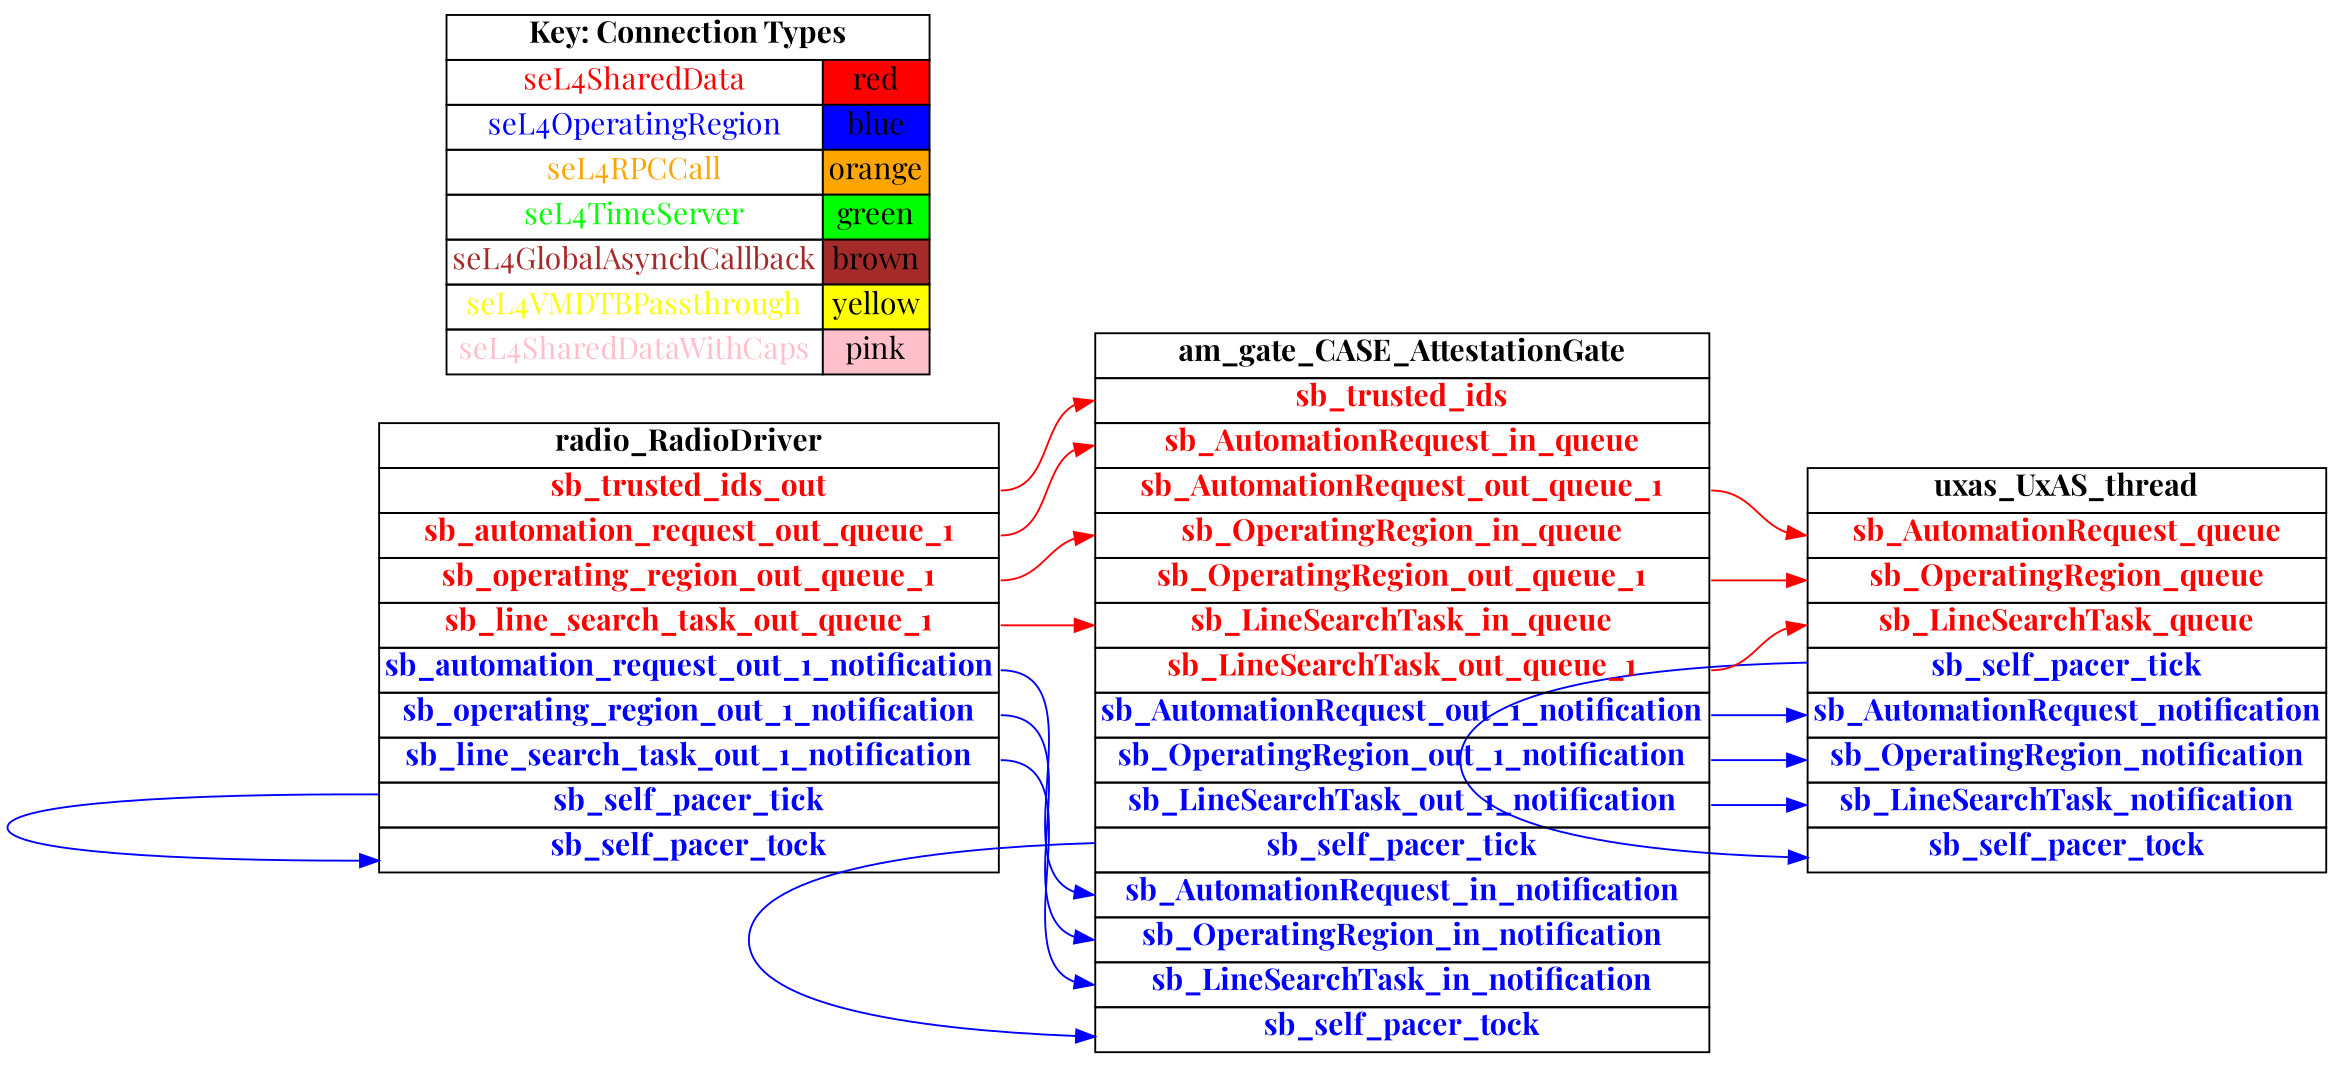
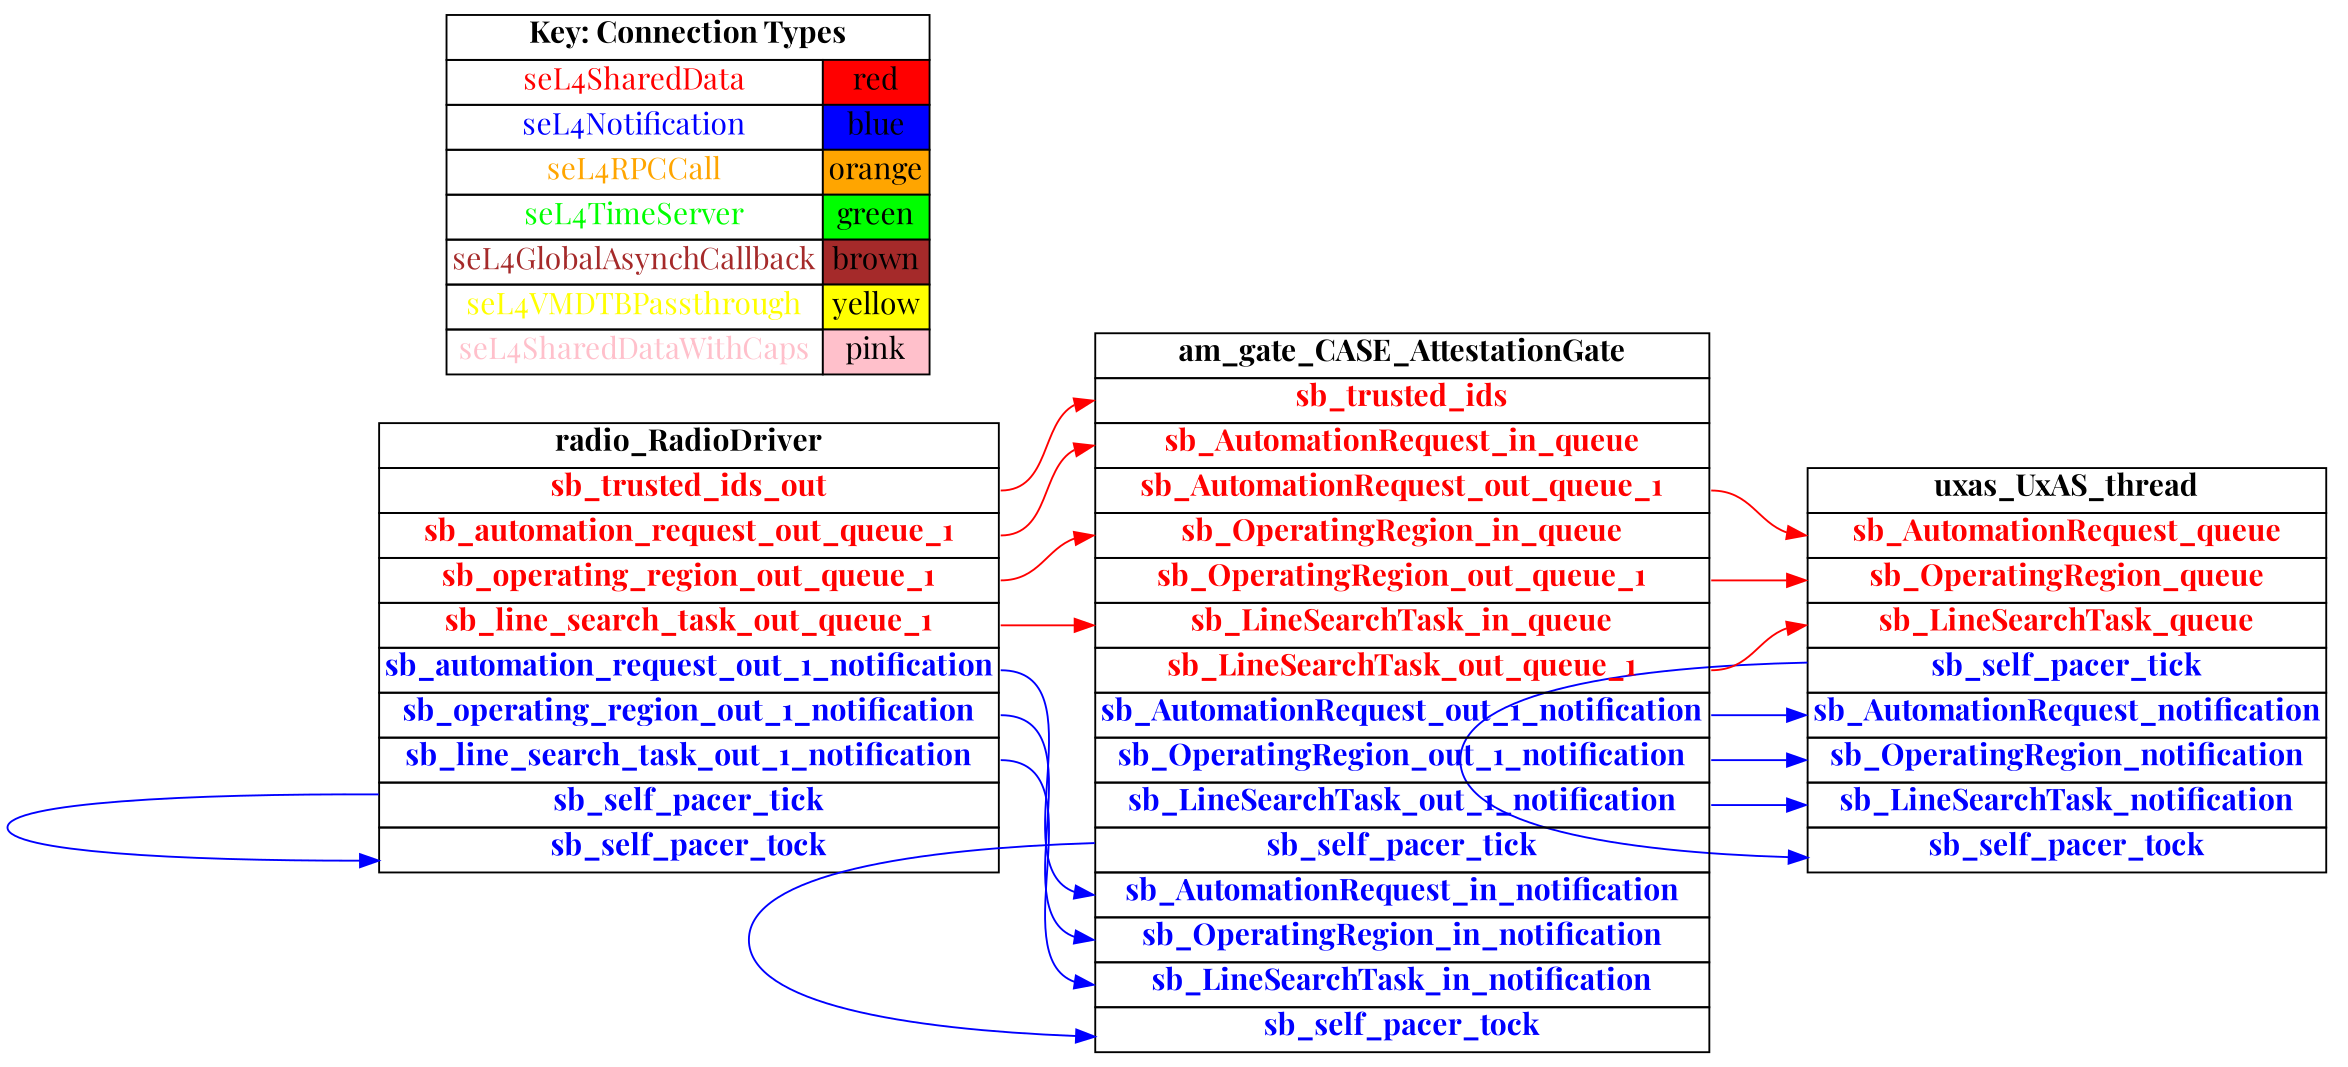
(635, 125) -> (635, 125)
